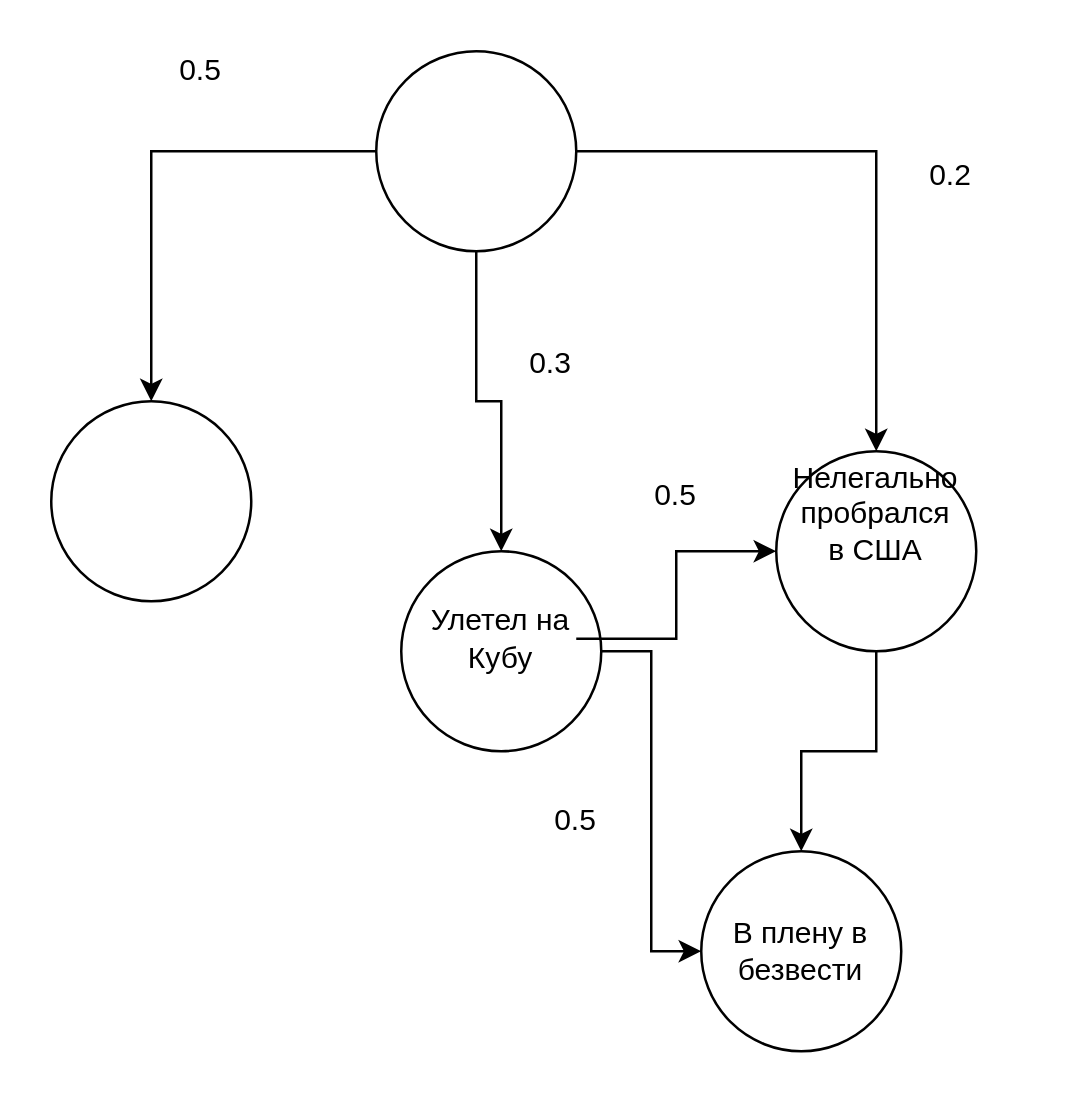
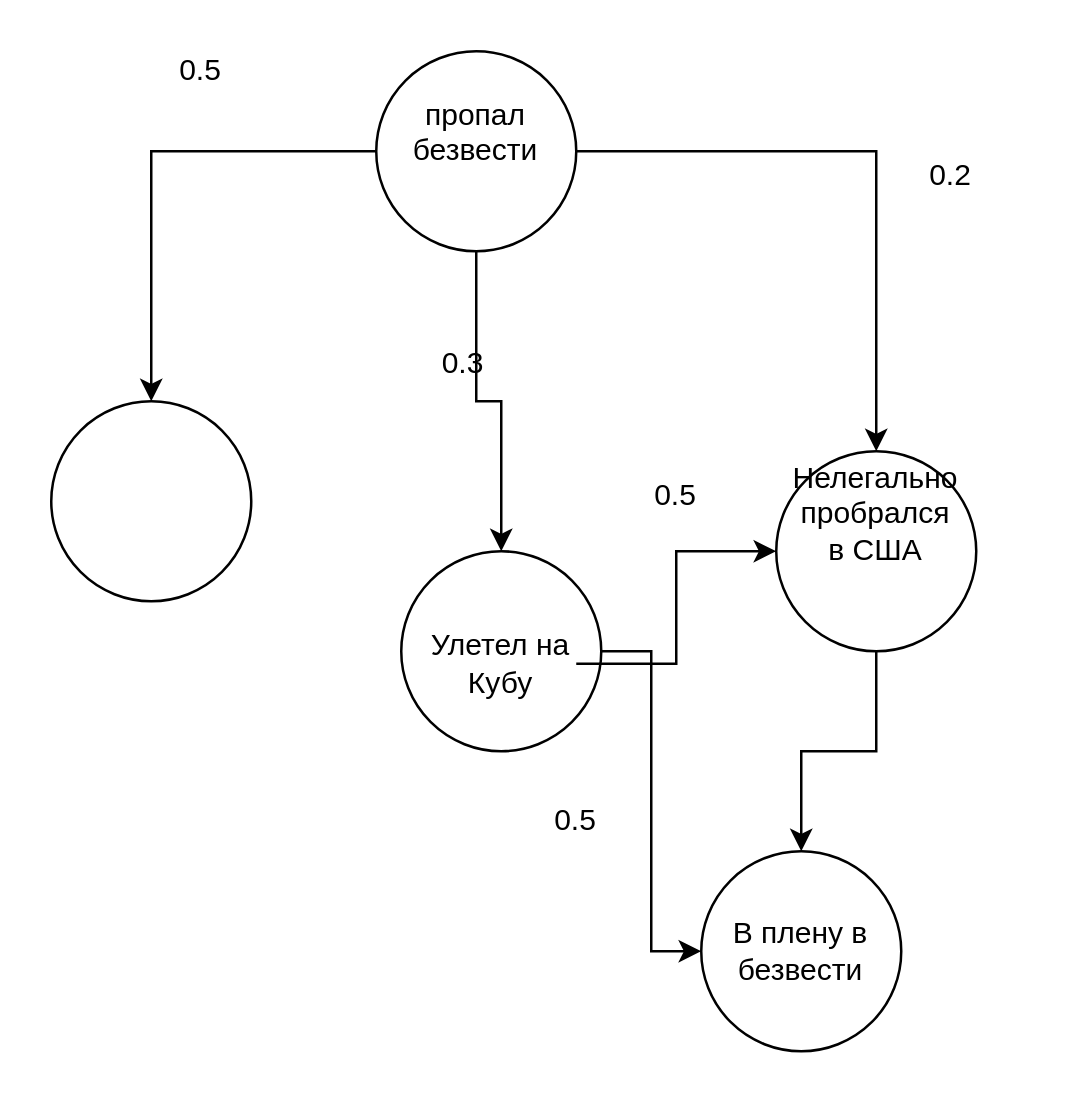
none -> (476, 151)
(551, 364) -> (464, 364)
(501, 639) -> (501, 664)
